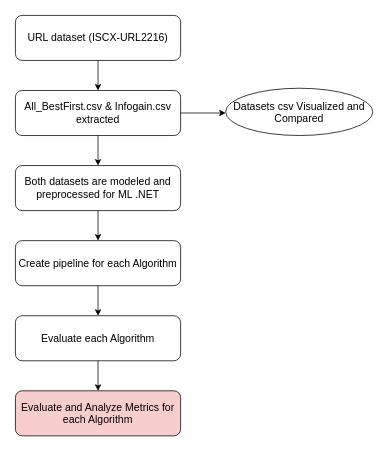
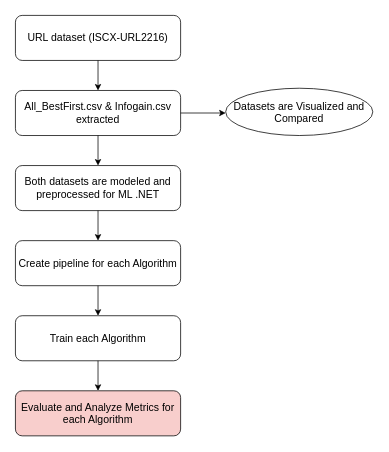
(299, 112) -> (299, 112)
(98, 338) -> (98, 338)
